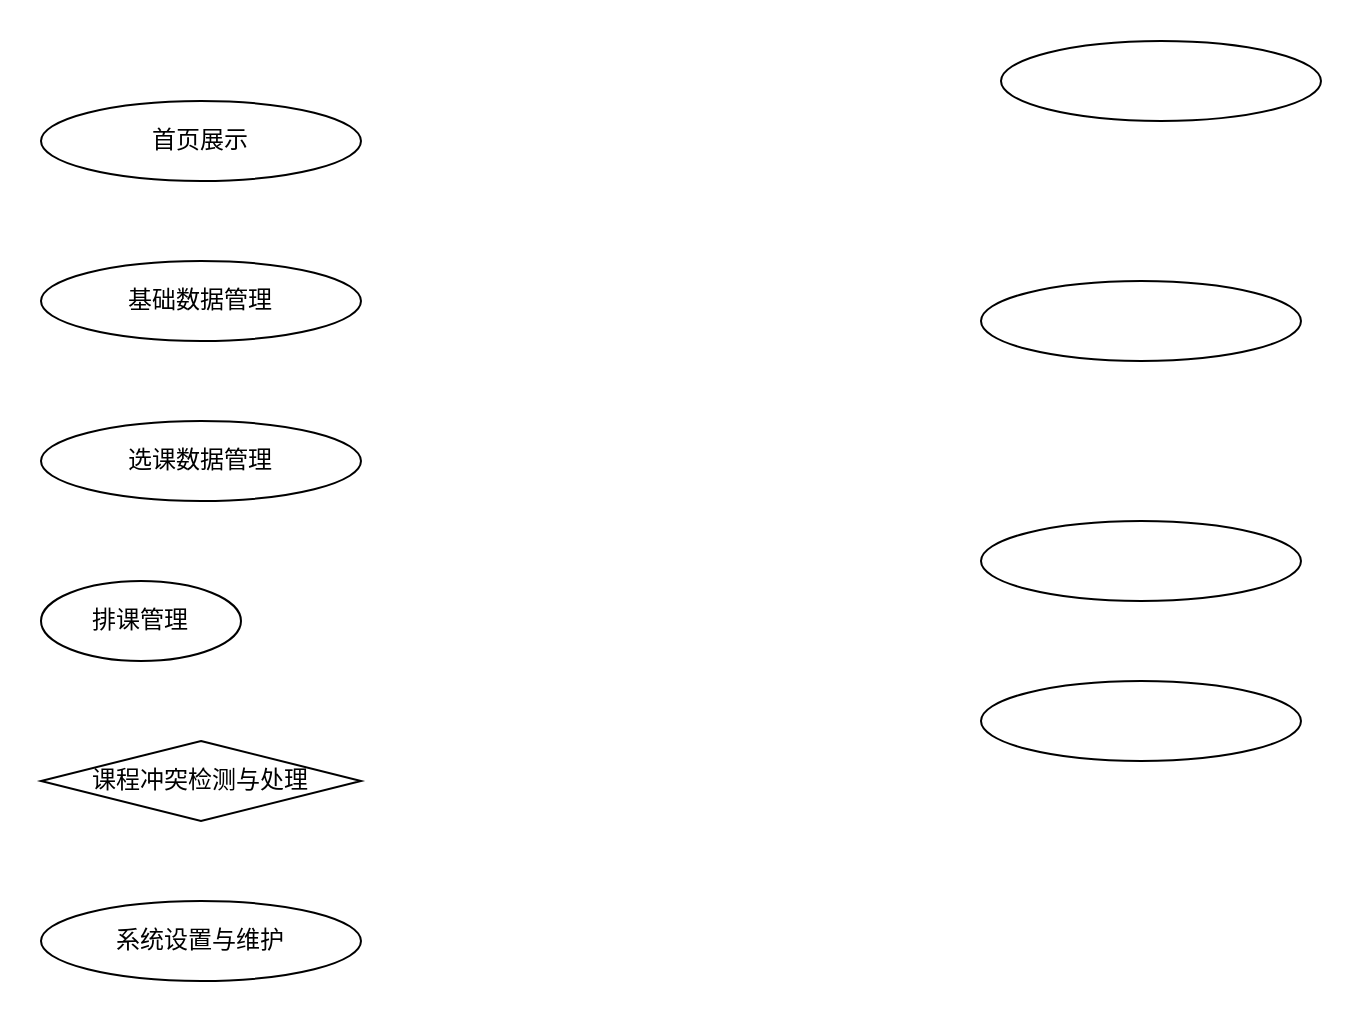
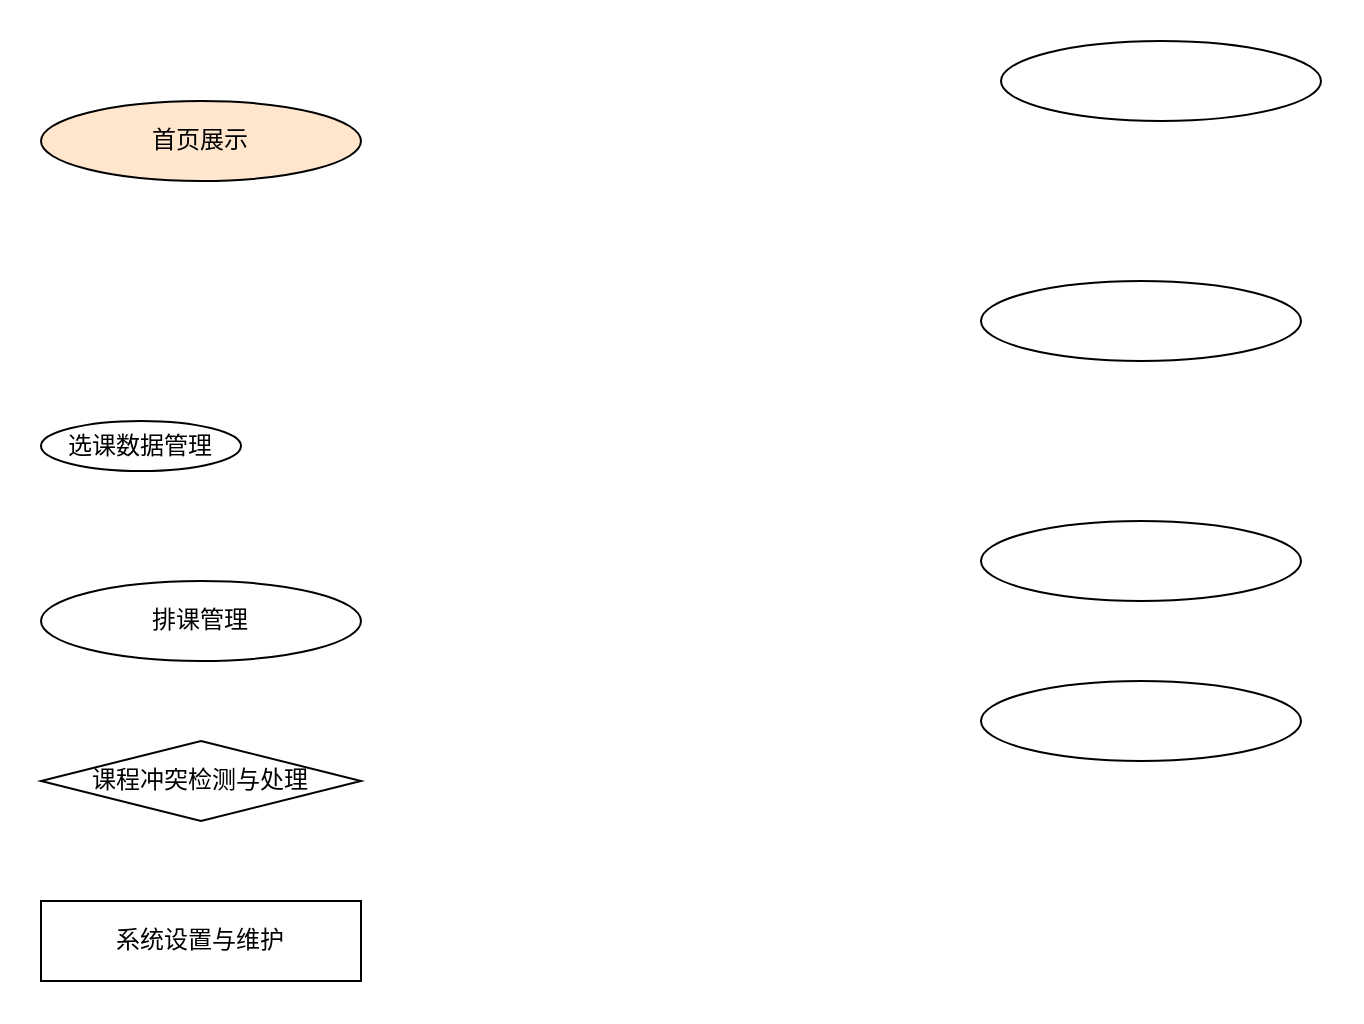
(201, 141) -> (201, 141)
(201, 301) -> none
(201, 461) -> (141, 446)
(141, 621) -> (201, 621)
(201, 941) -> (201, 941)
